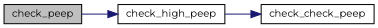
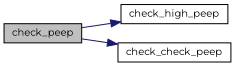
(238, 14) -> (95, 41)
